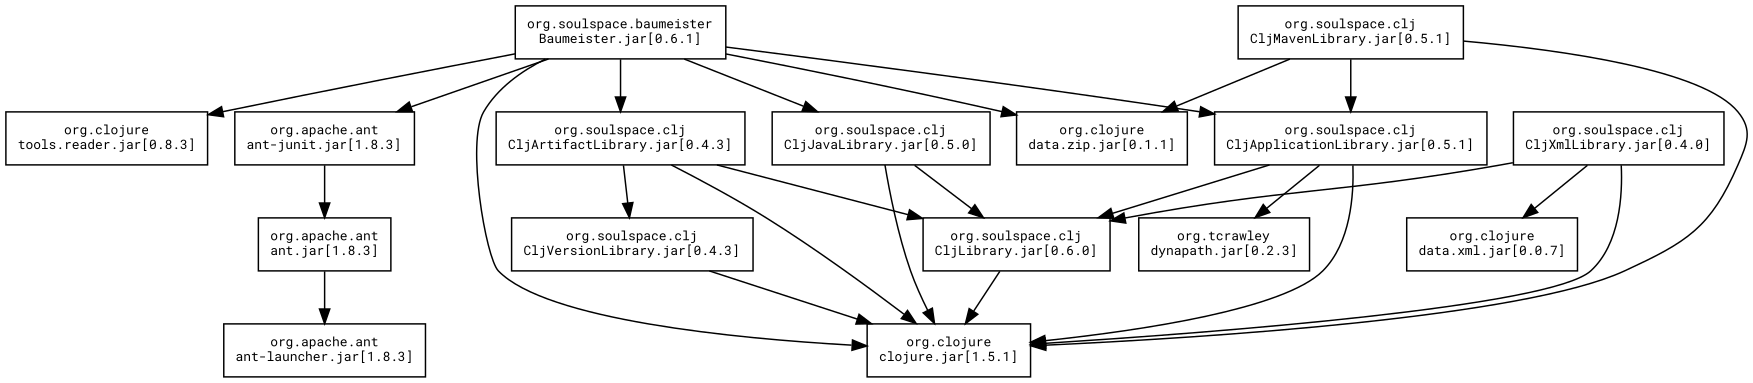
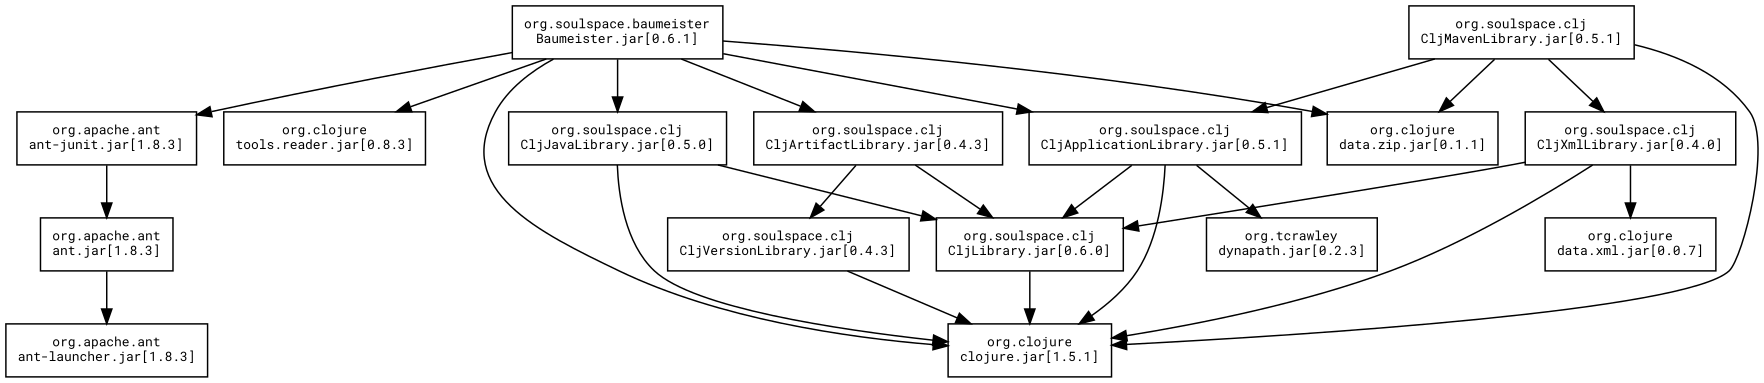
none -> (1571, 80)
(791, 234) -> none
